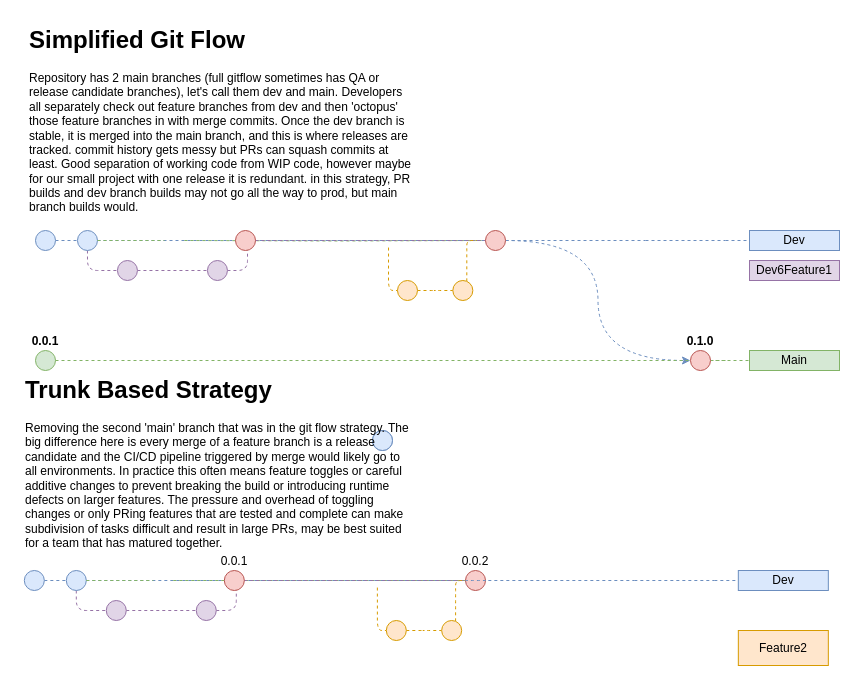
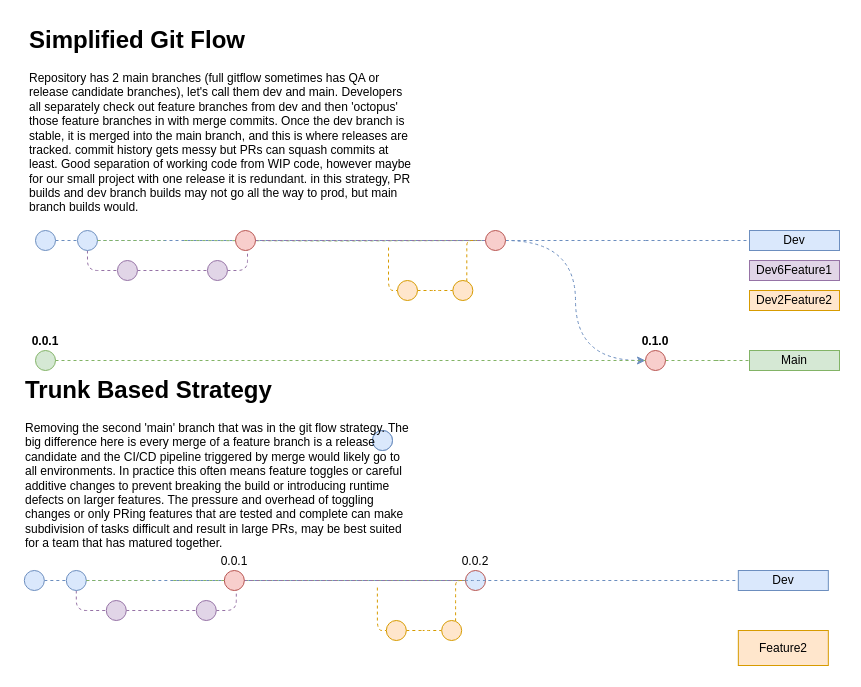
none -> (795, 301)
(701, 361) -> (656, 361)
(476, 581) -> (476, 581)
